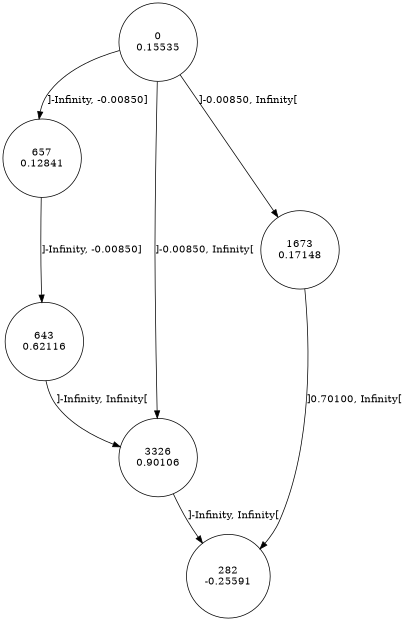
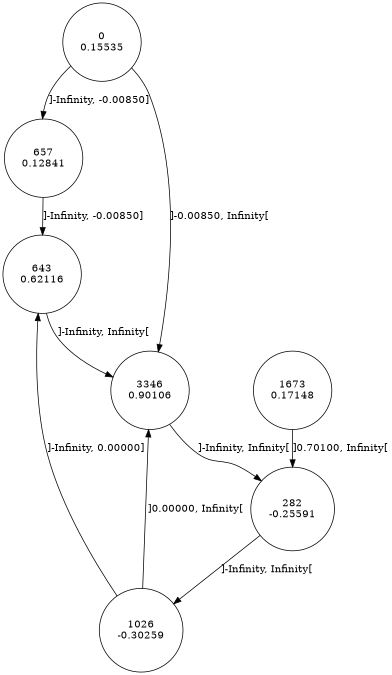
(227, 143) -> none
(158, 458) -> (150, 390)
none -> (141, 630)
